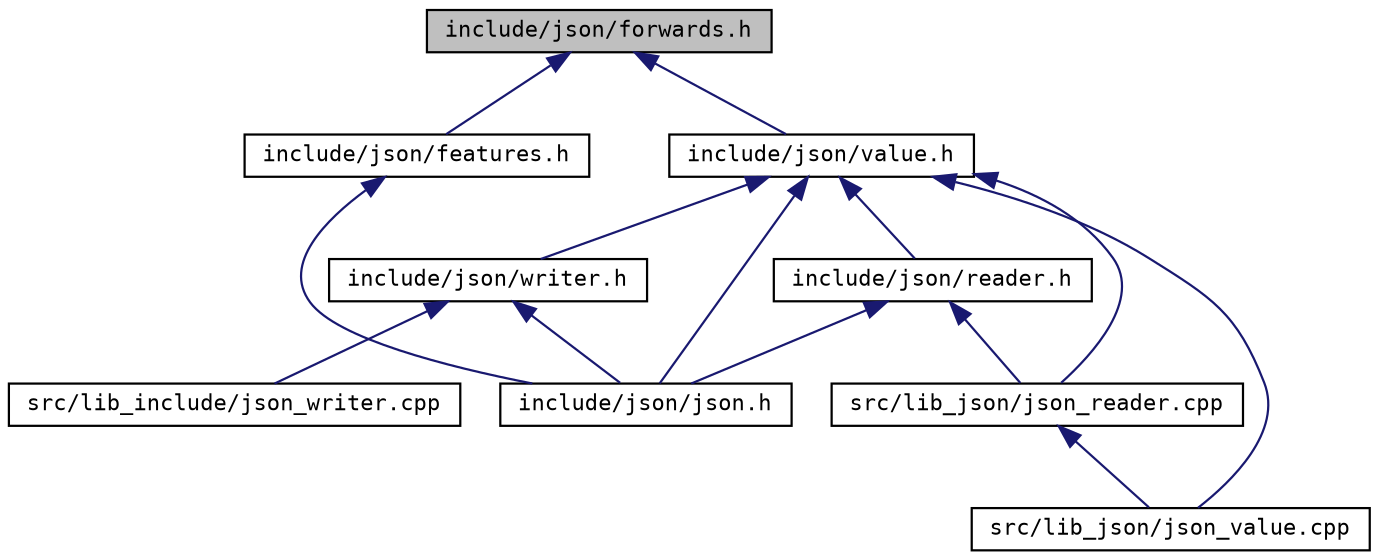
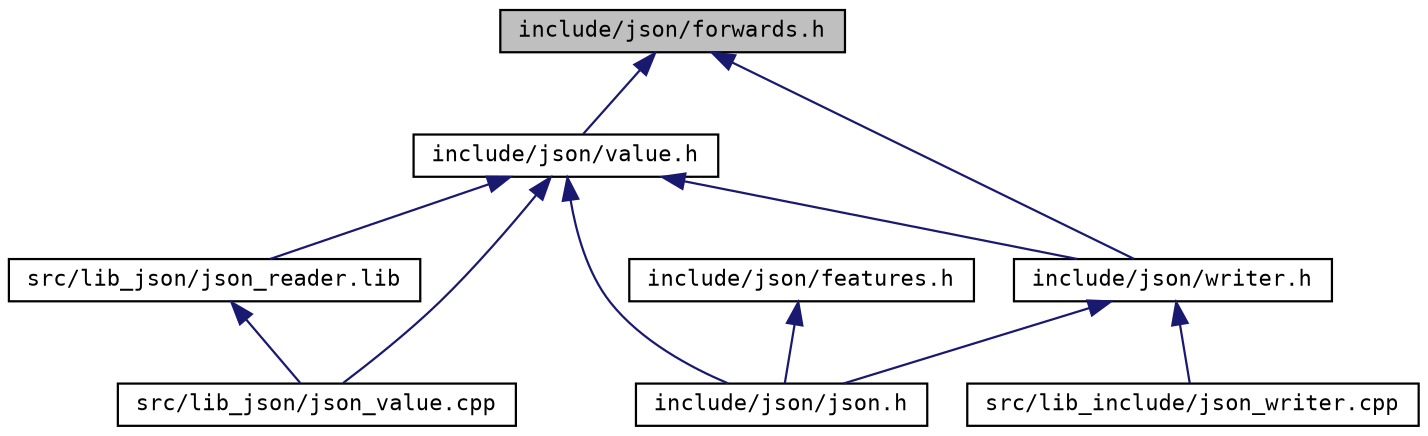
(498, 100) -> (933, 161)
(933, 280) -> none
(1037, 405) -> (215, 280)
